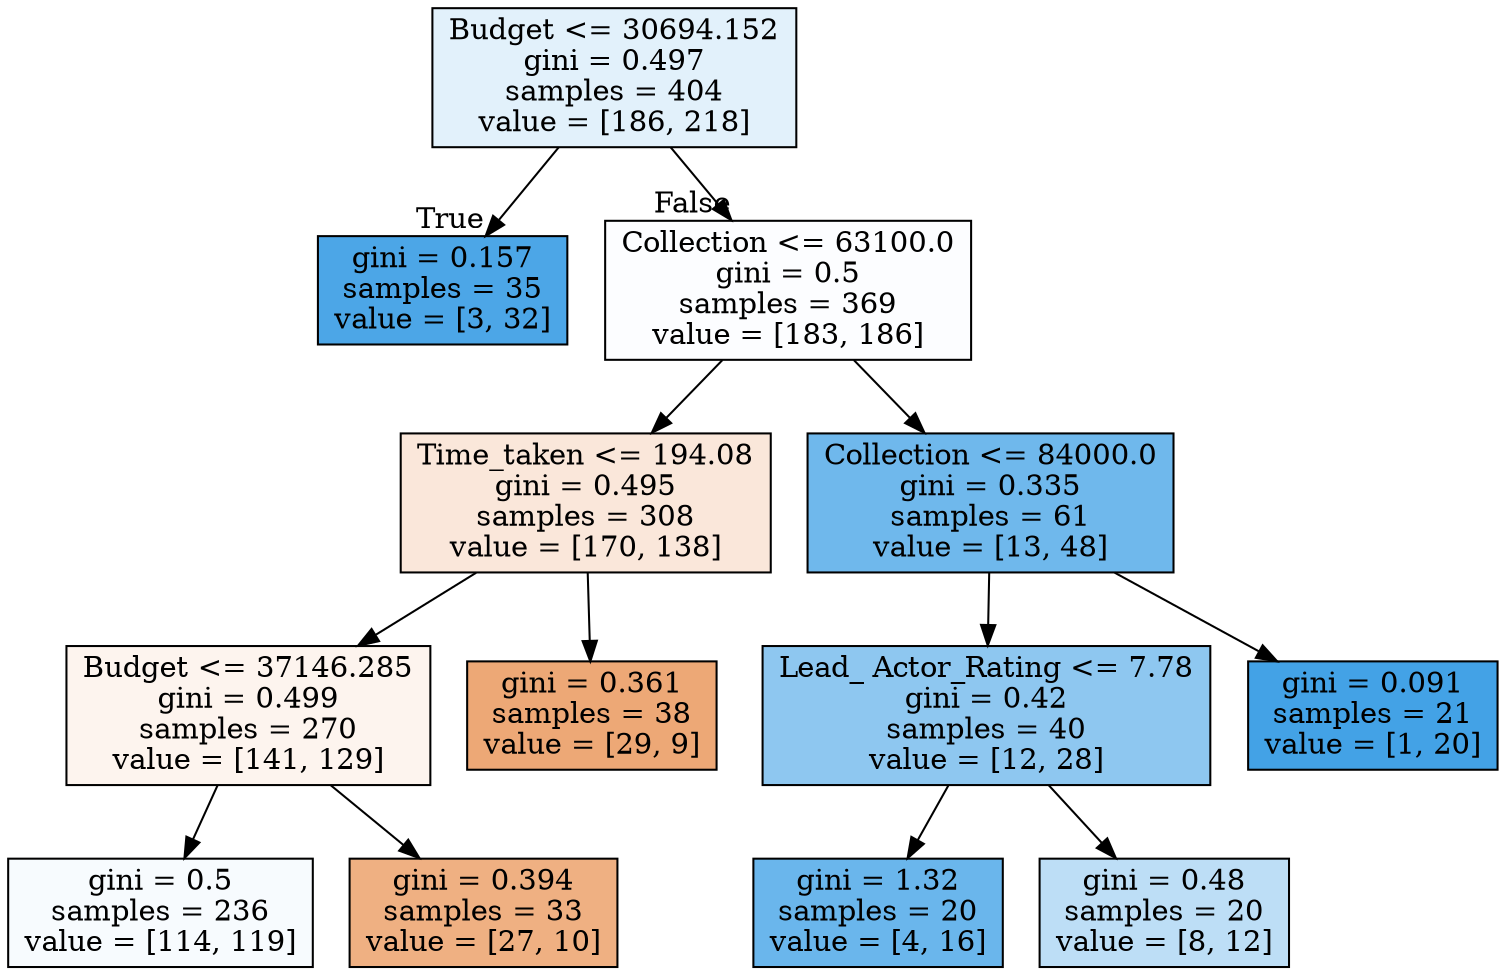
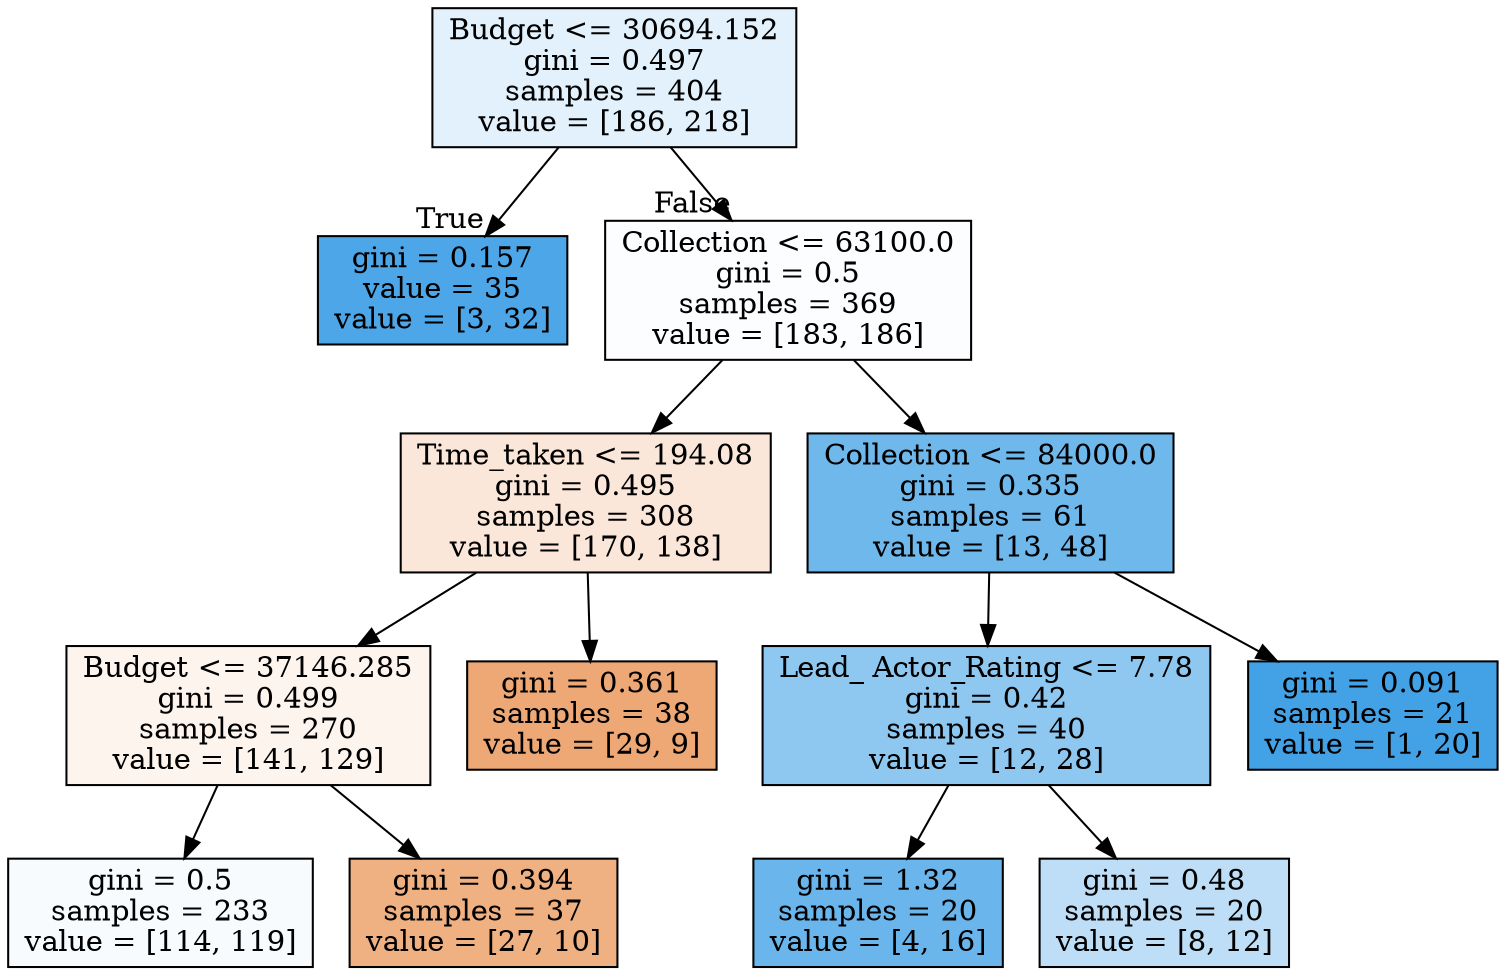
(443, 290) -> (443, 290)
(160, 913) -> (160, 913)
(484, 913) -> (484, 913)
